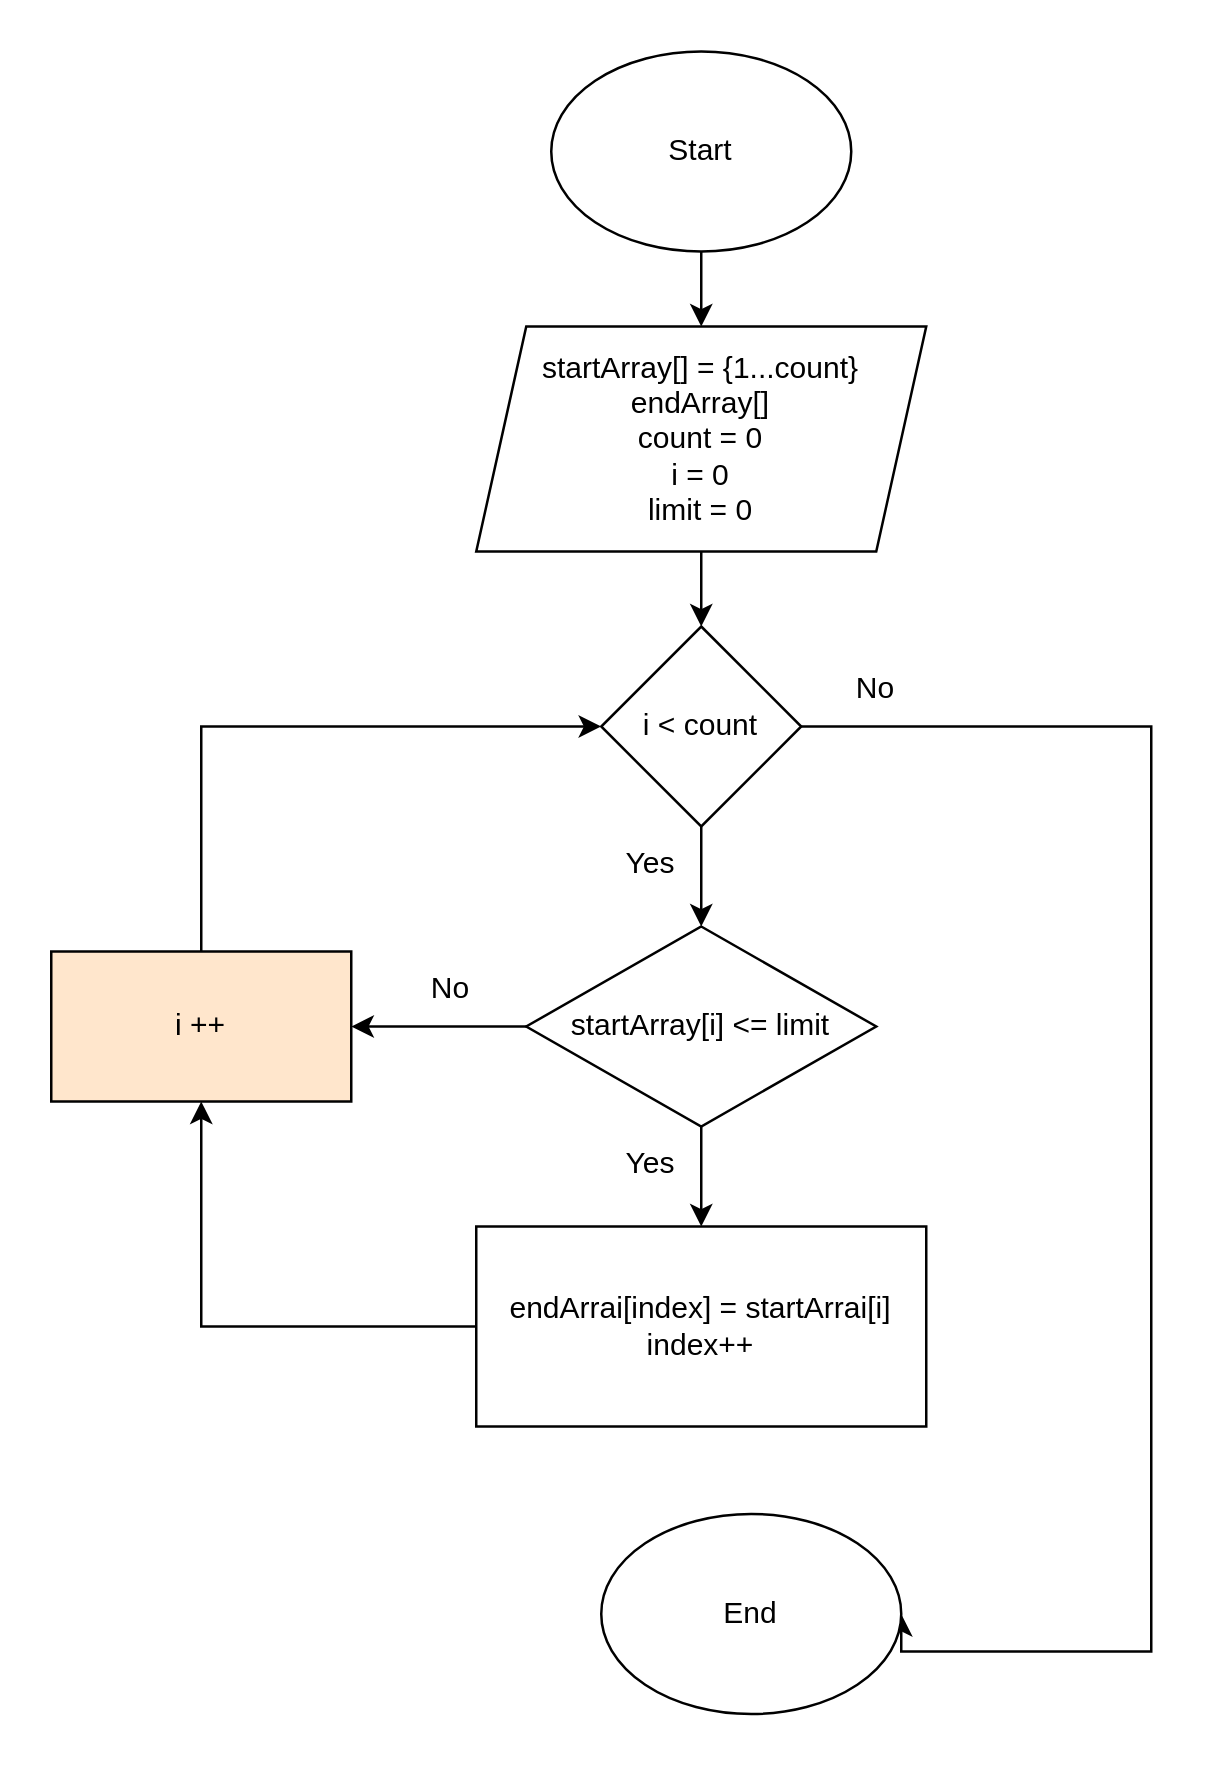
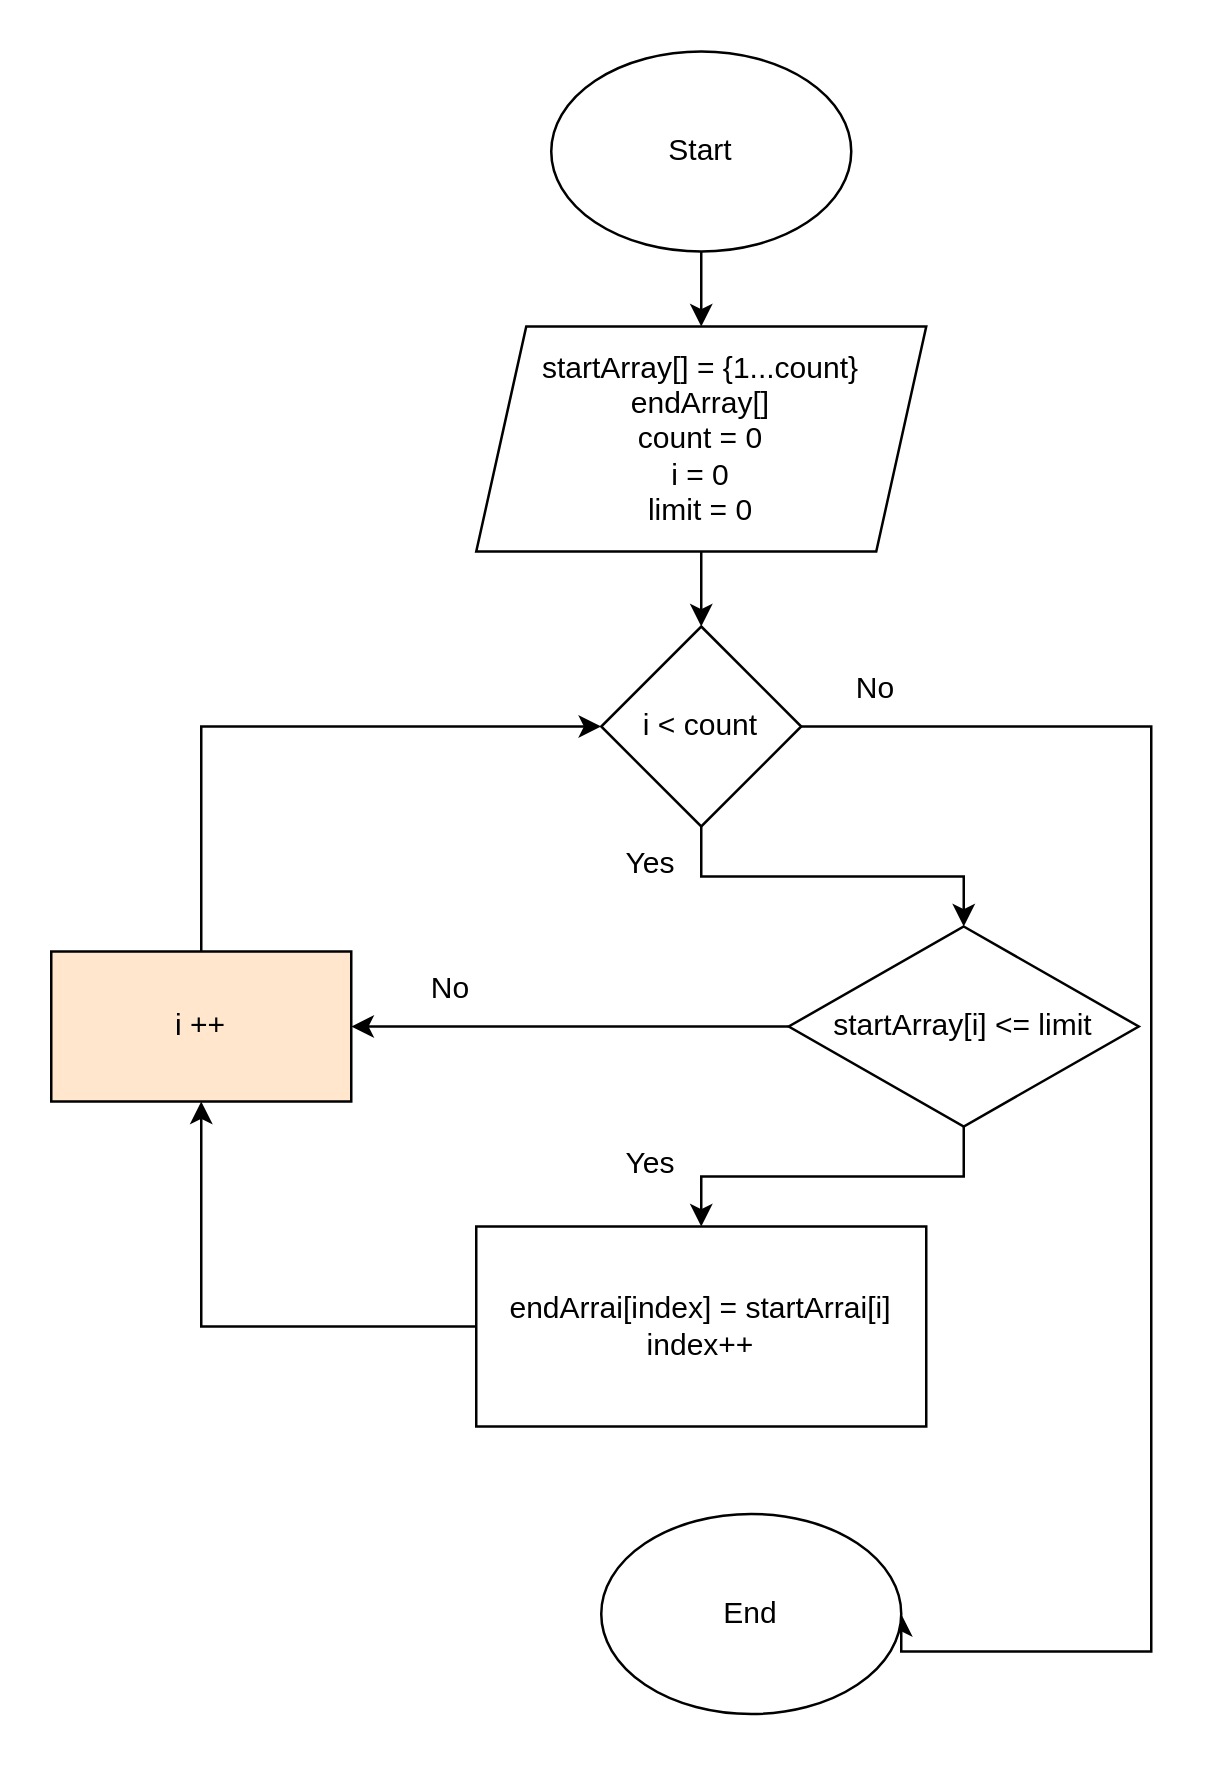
(701, 1026) -> (964, 1026)
